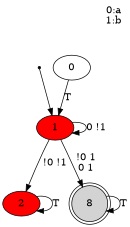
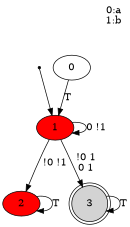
(90, 204) -> (90, 204)
